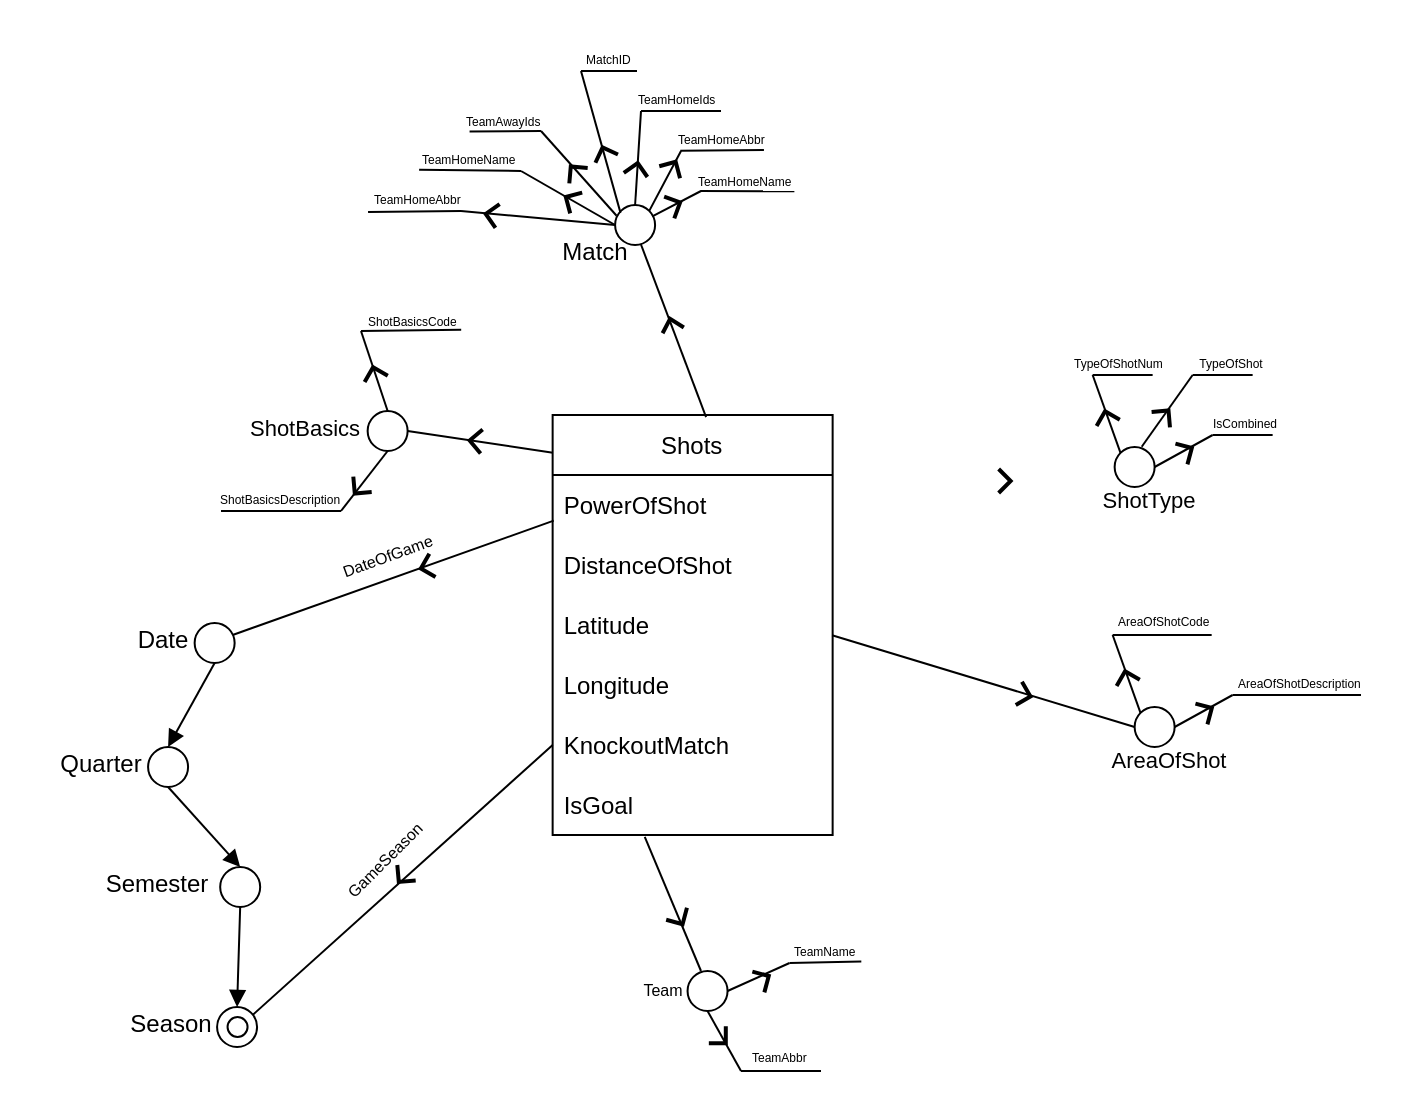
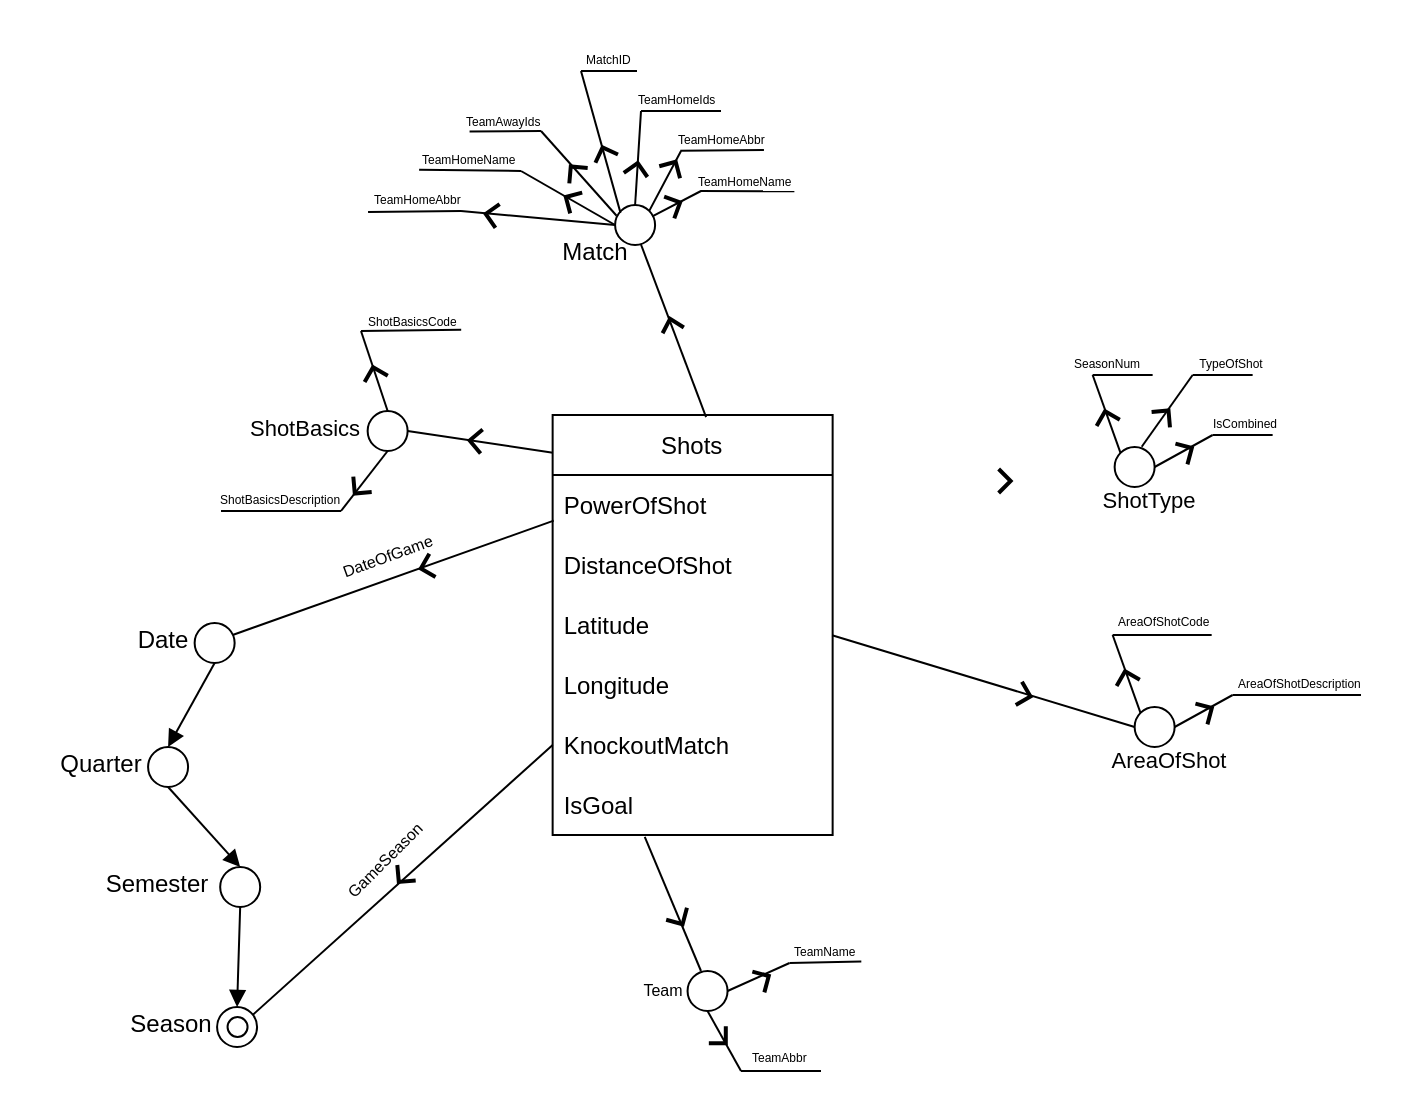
(1119, 366) -> (1105, 366)
